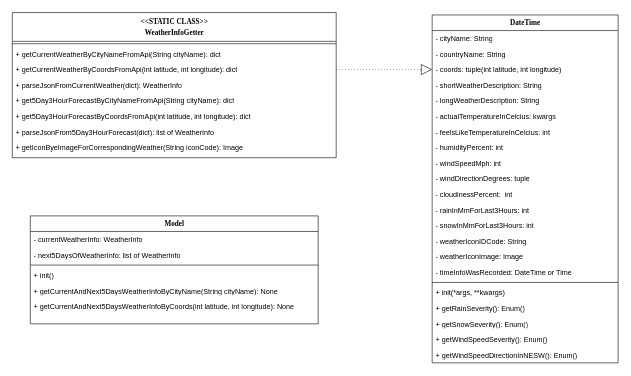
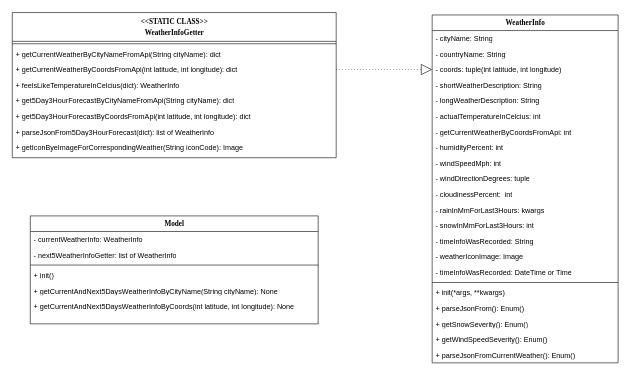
(526, 23) -> (526, 23)
(109, 86) -> (109, 86)
(503, 117) -> (496, 117)
(501, 132) -> (510, 132)
(488, 210) -> (495, 210)
(487, 242) -> (490, 242)
(118, 255) -> (118, 255)
(486, 309) -> (483, 309)
(509, 356) -> (512, 356)
